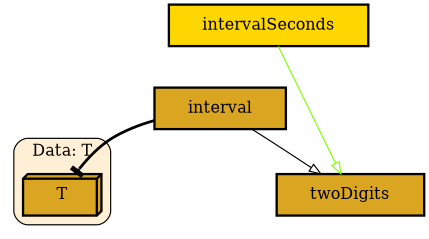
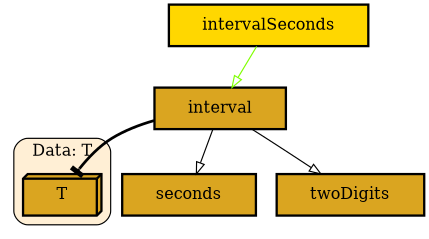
(307, 105) -> (247, 62)
none -> (189, 195)
